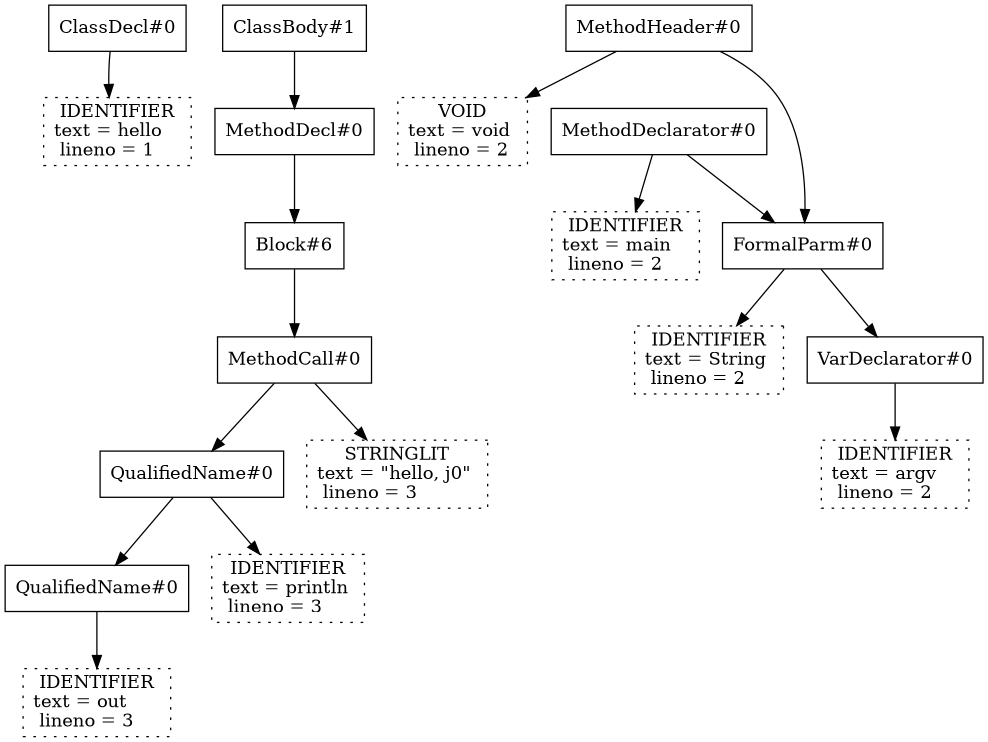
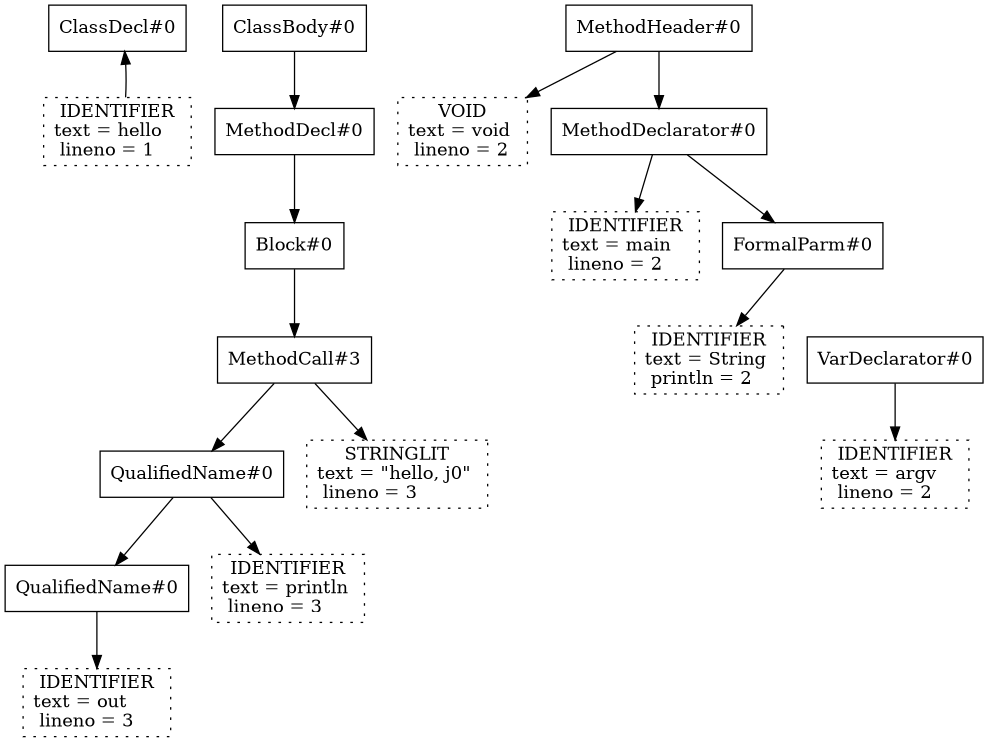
(295, 28) -> (295, 28)
(109, 68) -> (126, 81)
(788, 116) -> (659, 73)
(295, 246) -> (295, 246)
(845, 298) -> none
(295, 360) -> (295, 360)
(709, 360) -> (709, 360)
